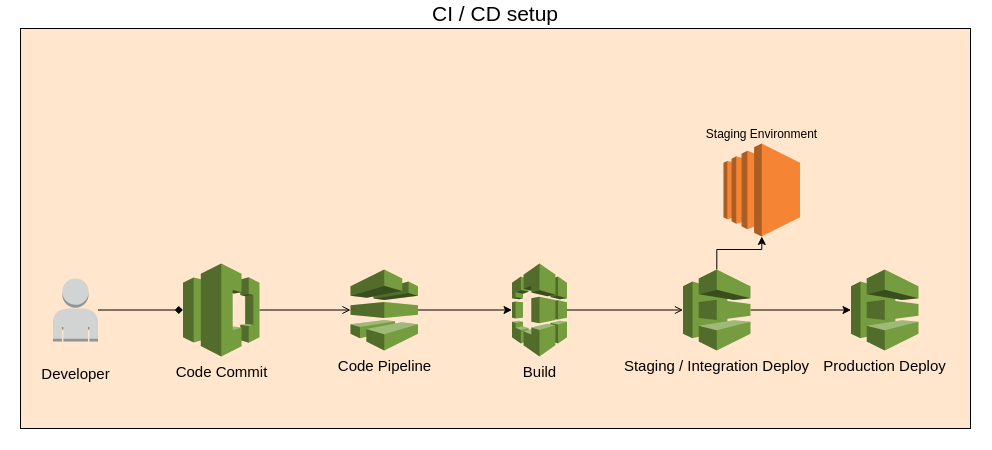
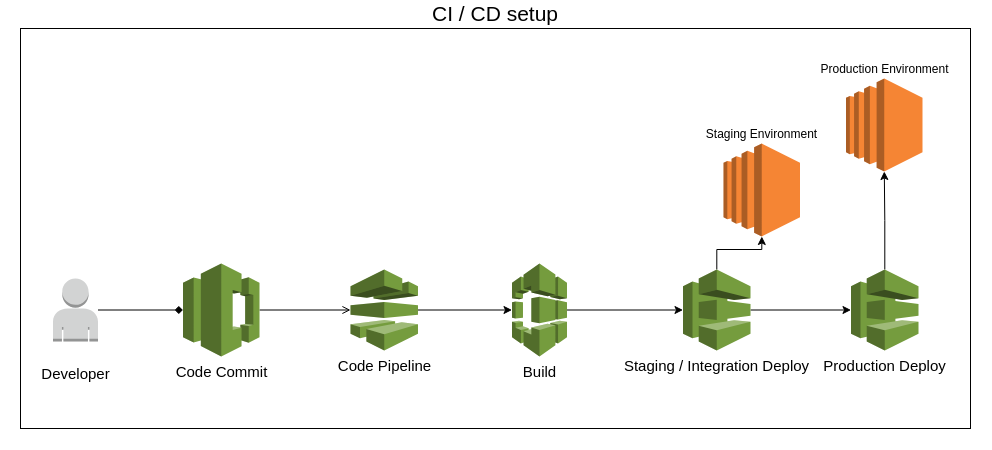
none -> (884, 125)
none -> (885, 225)
(496, 229) -> (496, 229)
(676, 310) -> (675, 310)
